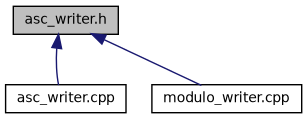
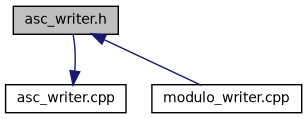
(57, 67) -> (75, 53)
